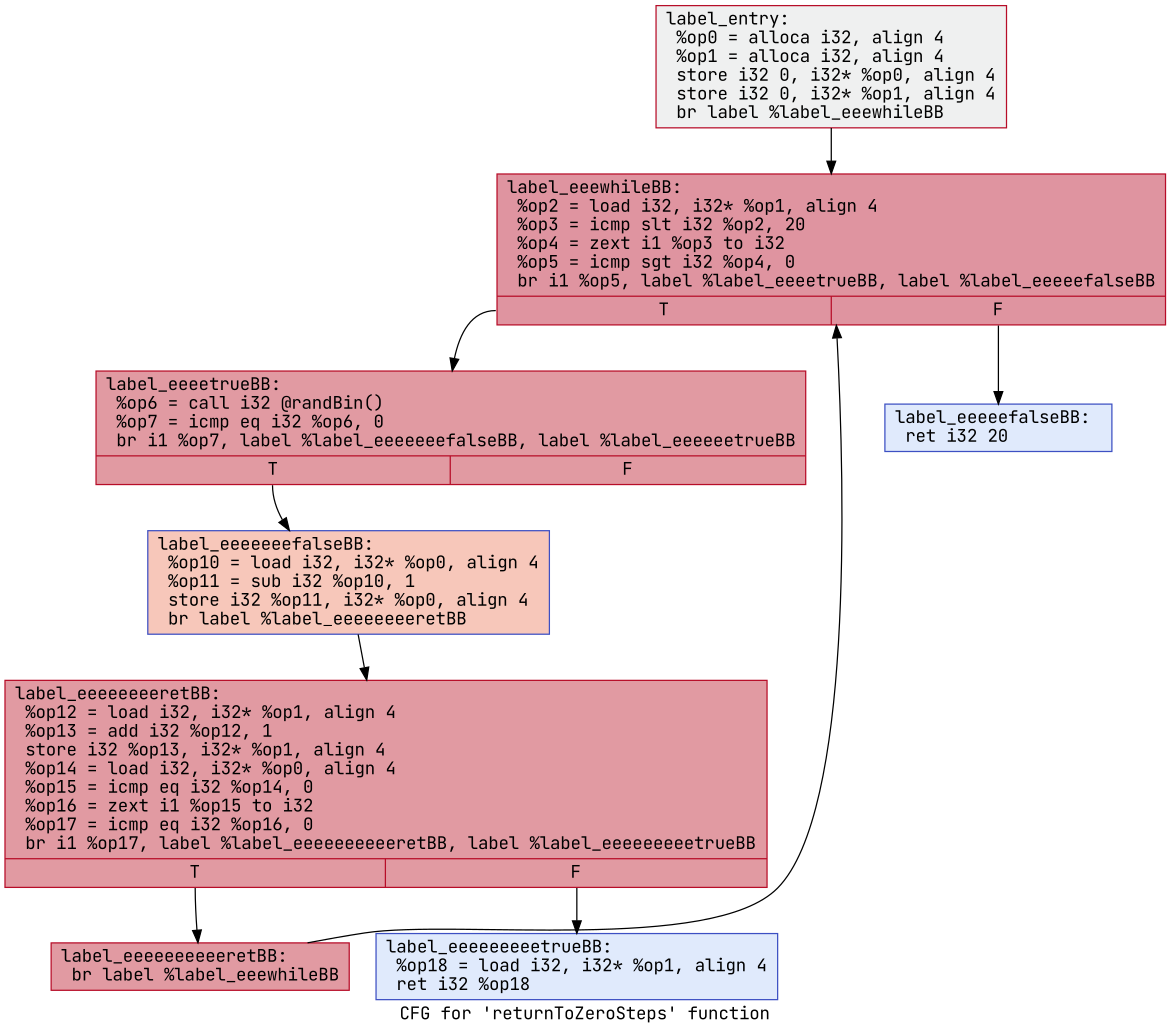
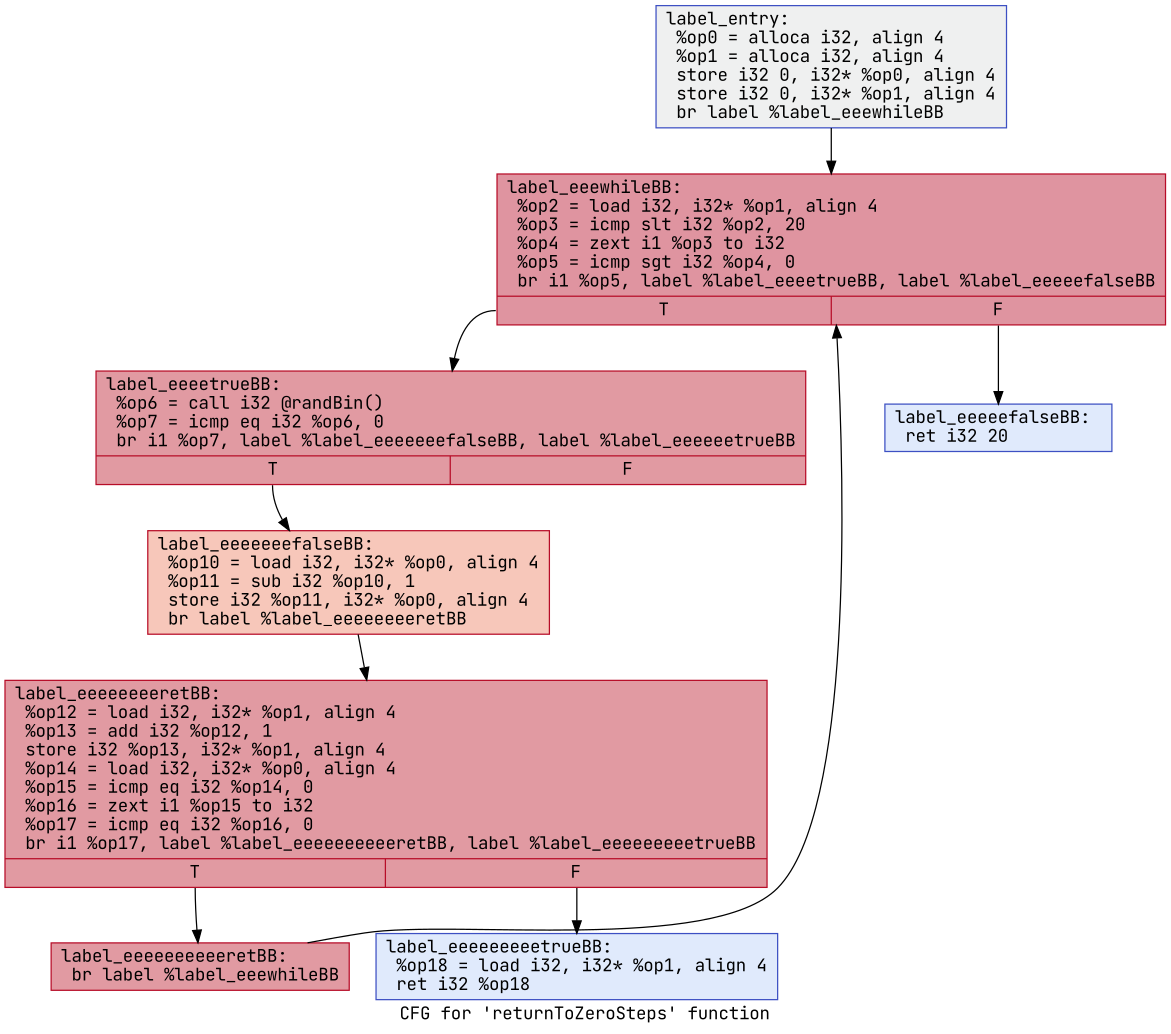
(831, 67) -> (831, 67)
(349, 582) -> (349, 582)
